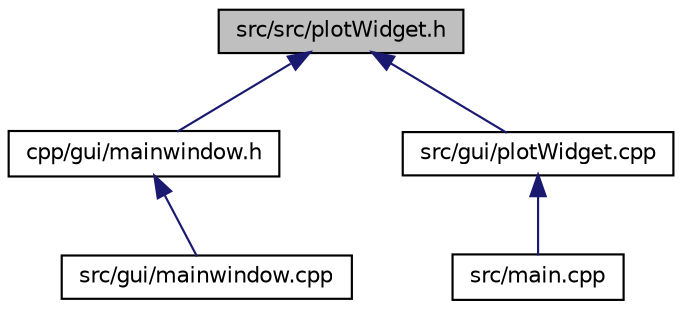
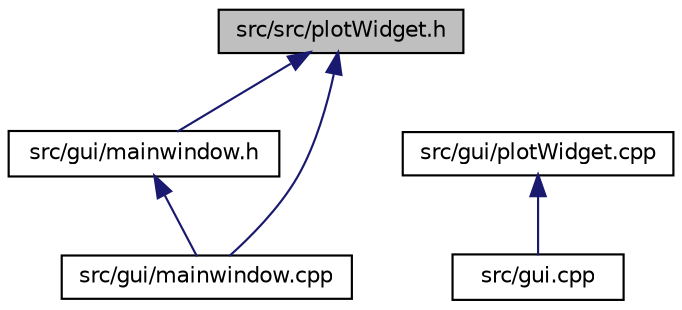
(449, 98) -> (299, 175)
(144, 154) -> (144, 154)
(538, 277) -> (538, 277)
